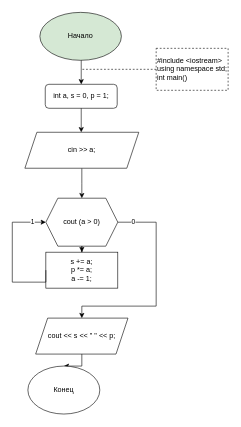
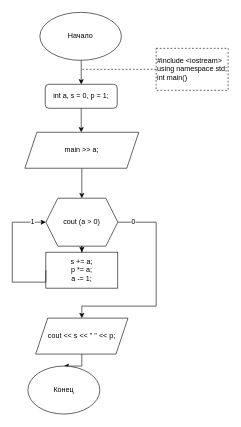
(81, 36) -> (81, 36)
(82, 150) -> (82, 150)
